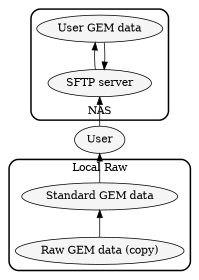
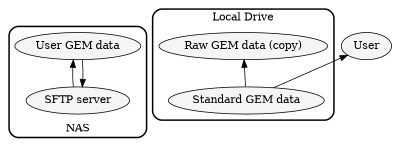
(100, 115) -> none
(100, 168) -> (243, 18)
(100, 227) -> (245, 77)
